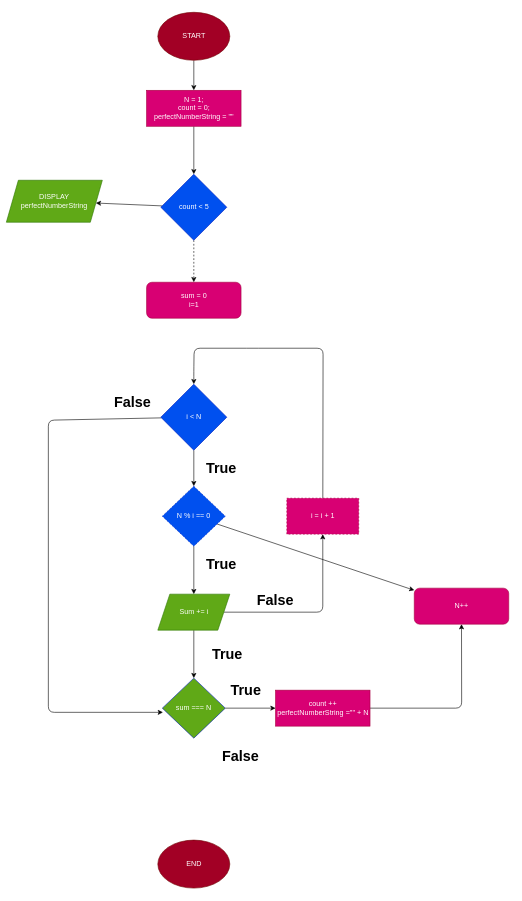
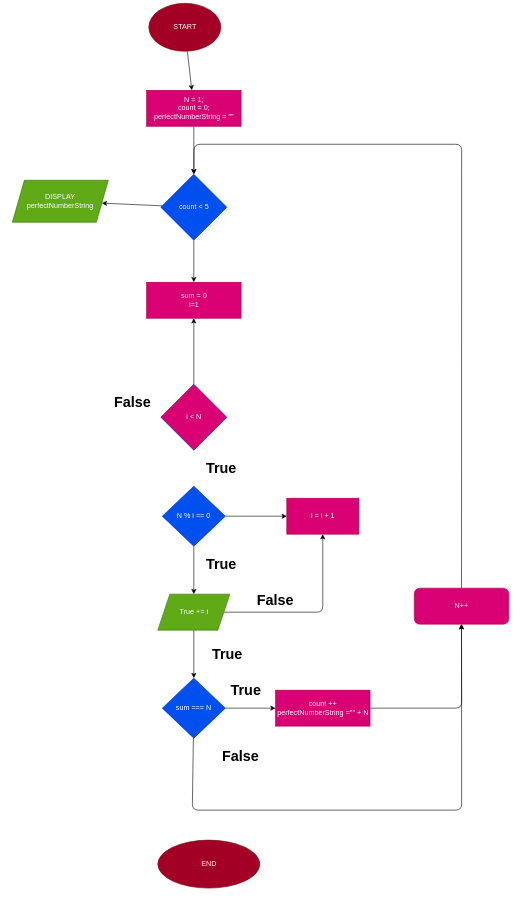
(194, 36) -> (185, 27)
(54, 201) -> (60, 201)
none -> (462, 233)
(194, 258) -> (194, 258)
(194, 300) -> (194, 300)
(323, 361) -> none
(194, 417) -> (194, 417)
(194, 480) -> (194, 383)
(194, 516) -> (194, 516)
(323, 516) -> (323, 516)
(314, 557) -> (281, 516)
(48, 562) -> none
(194, 612) -> (194, 612)
(194, 708) -> (194, 708)
none -> (462, 761)
(194, 864) -> (209, 864)
